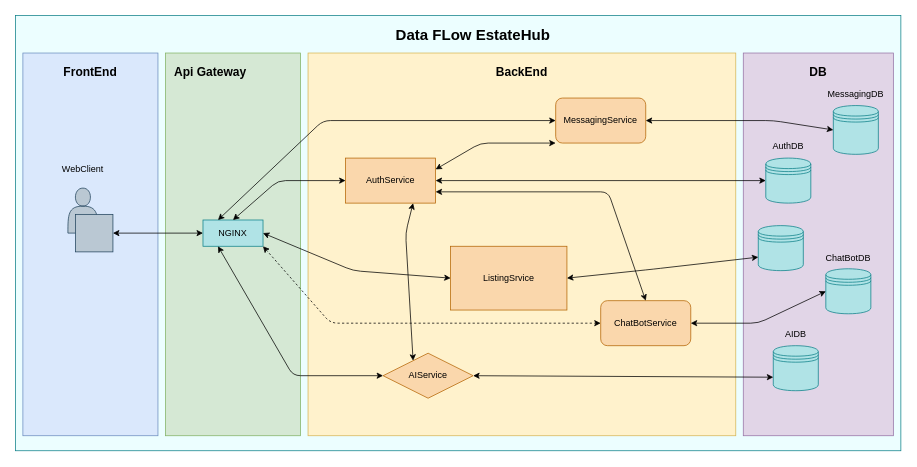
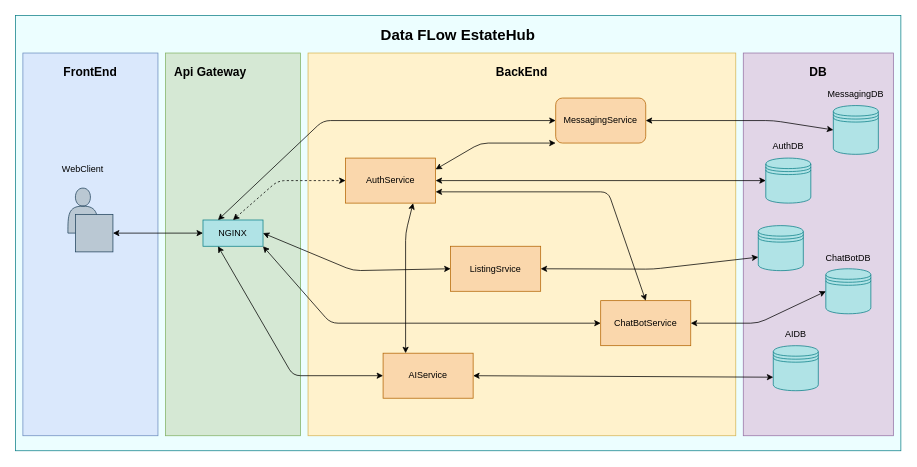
(473, 34) -> (458, 34)
(284, 180) -> (284, 180)
(509, 278) -> (495, 269)
(416, 323) -> (416, 323)
(645, 323) -> (645, 323)
(428, 375) -> (428, 375)
